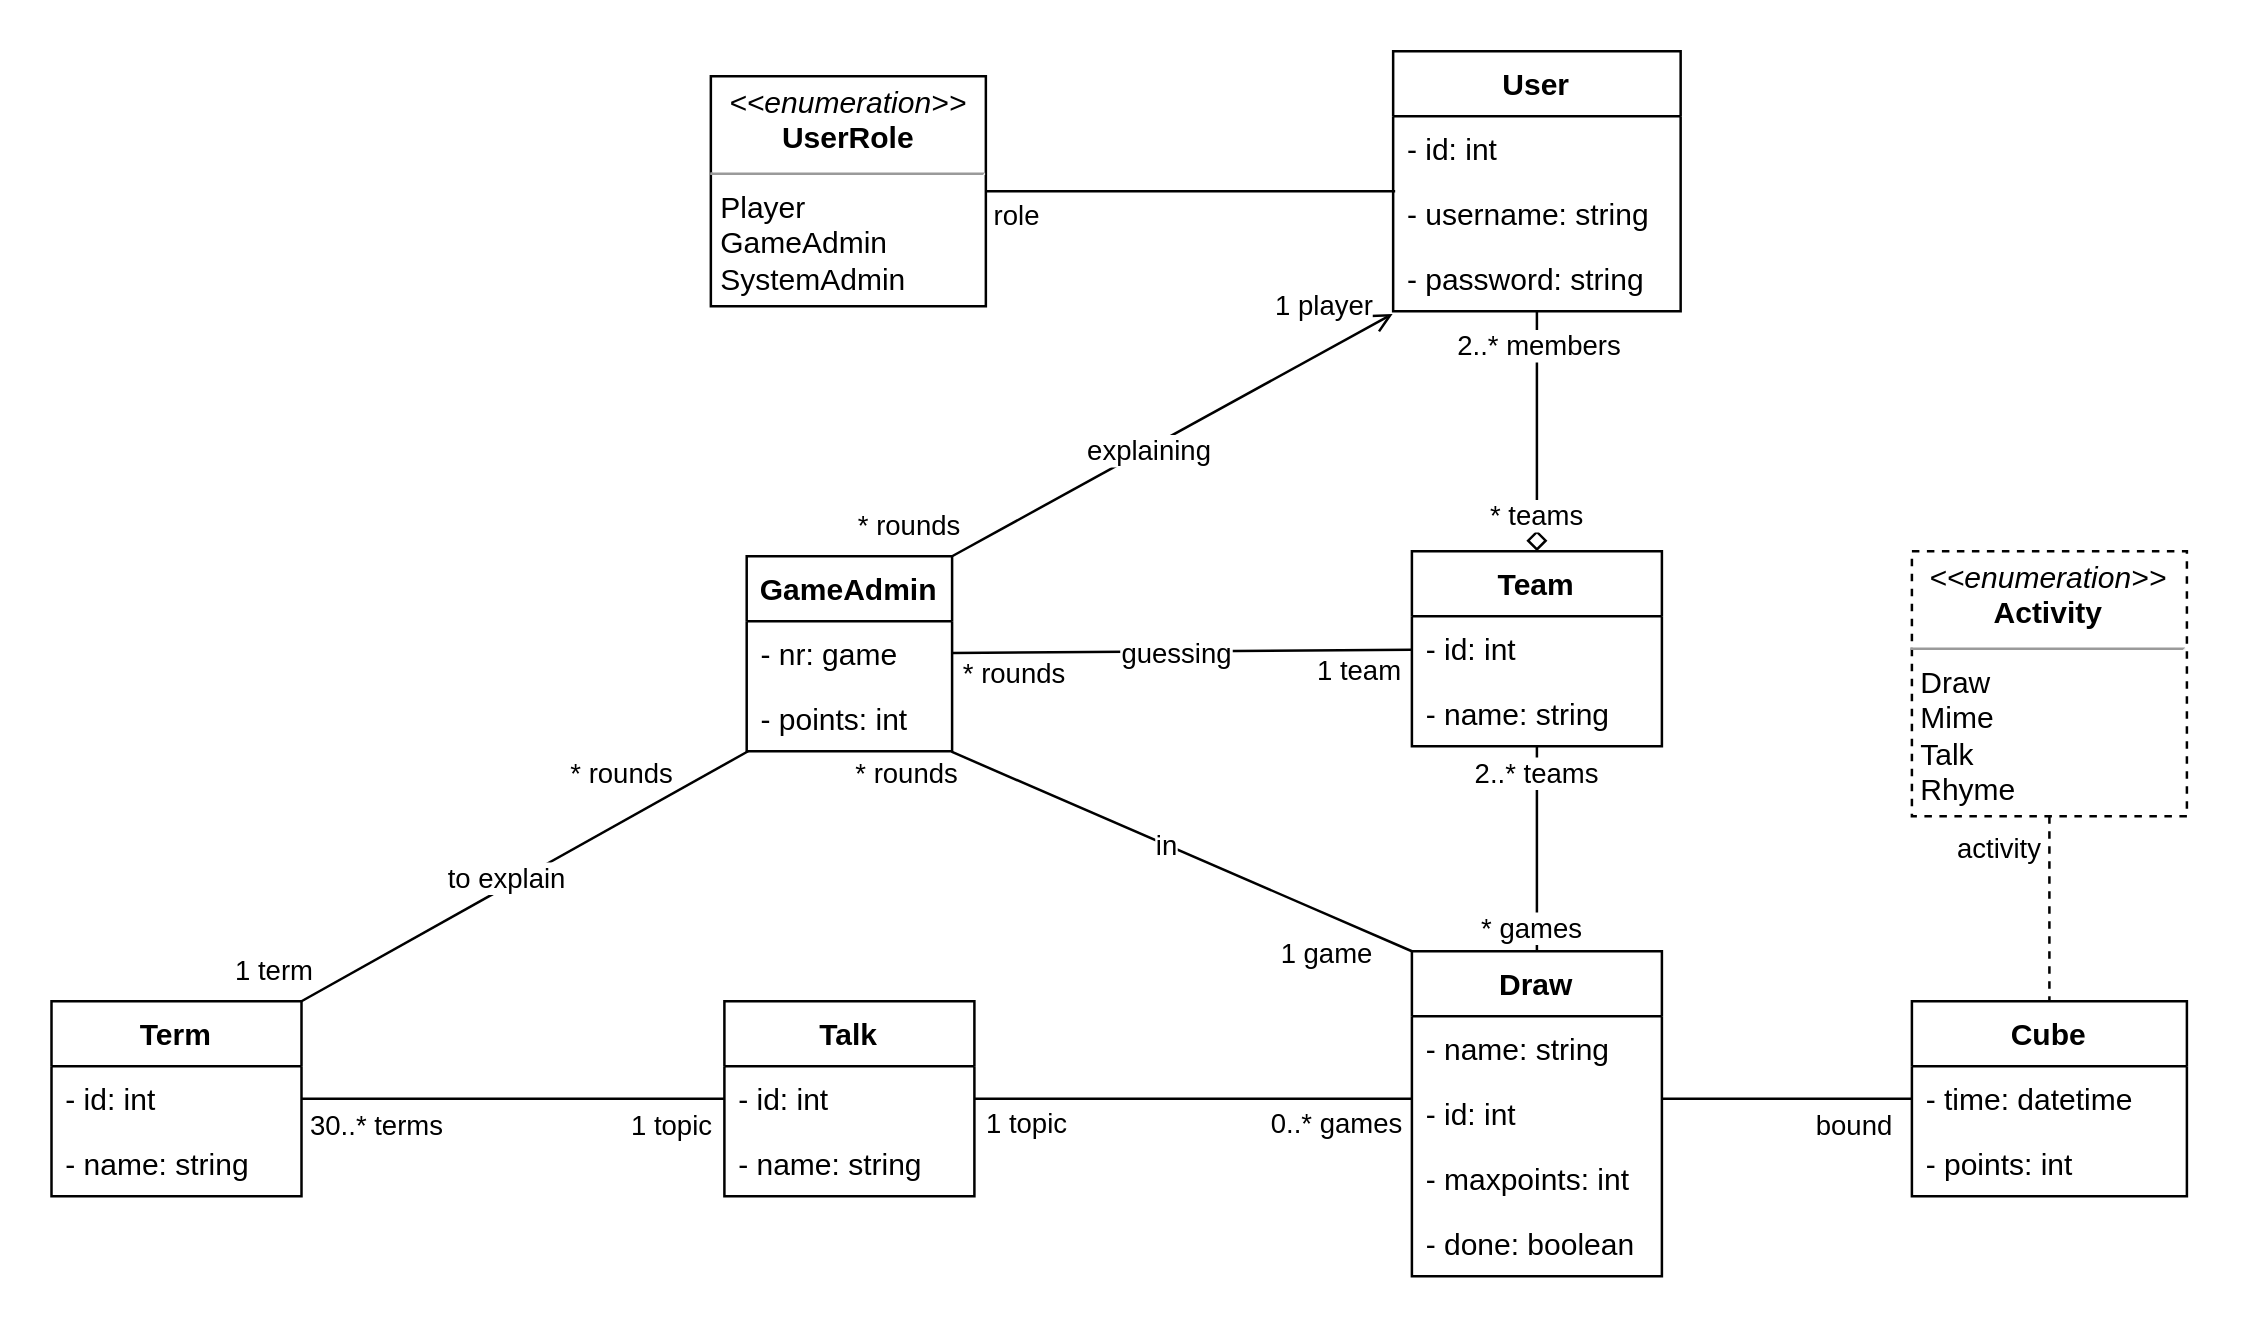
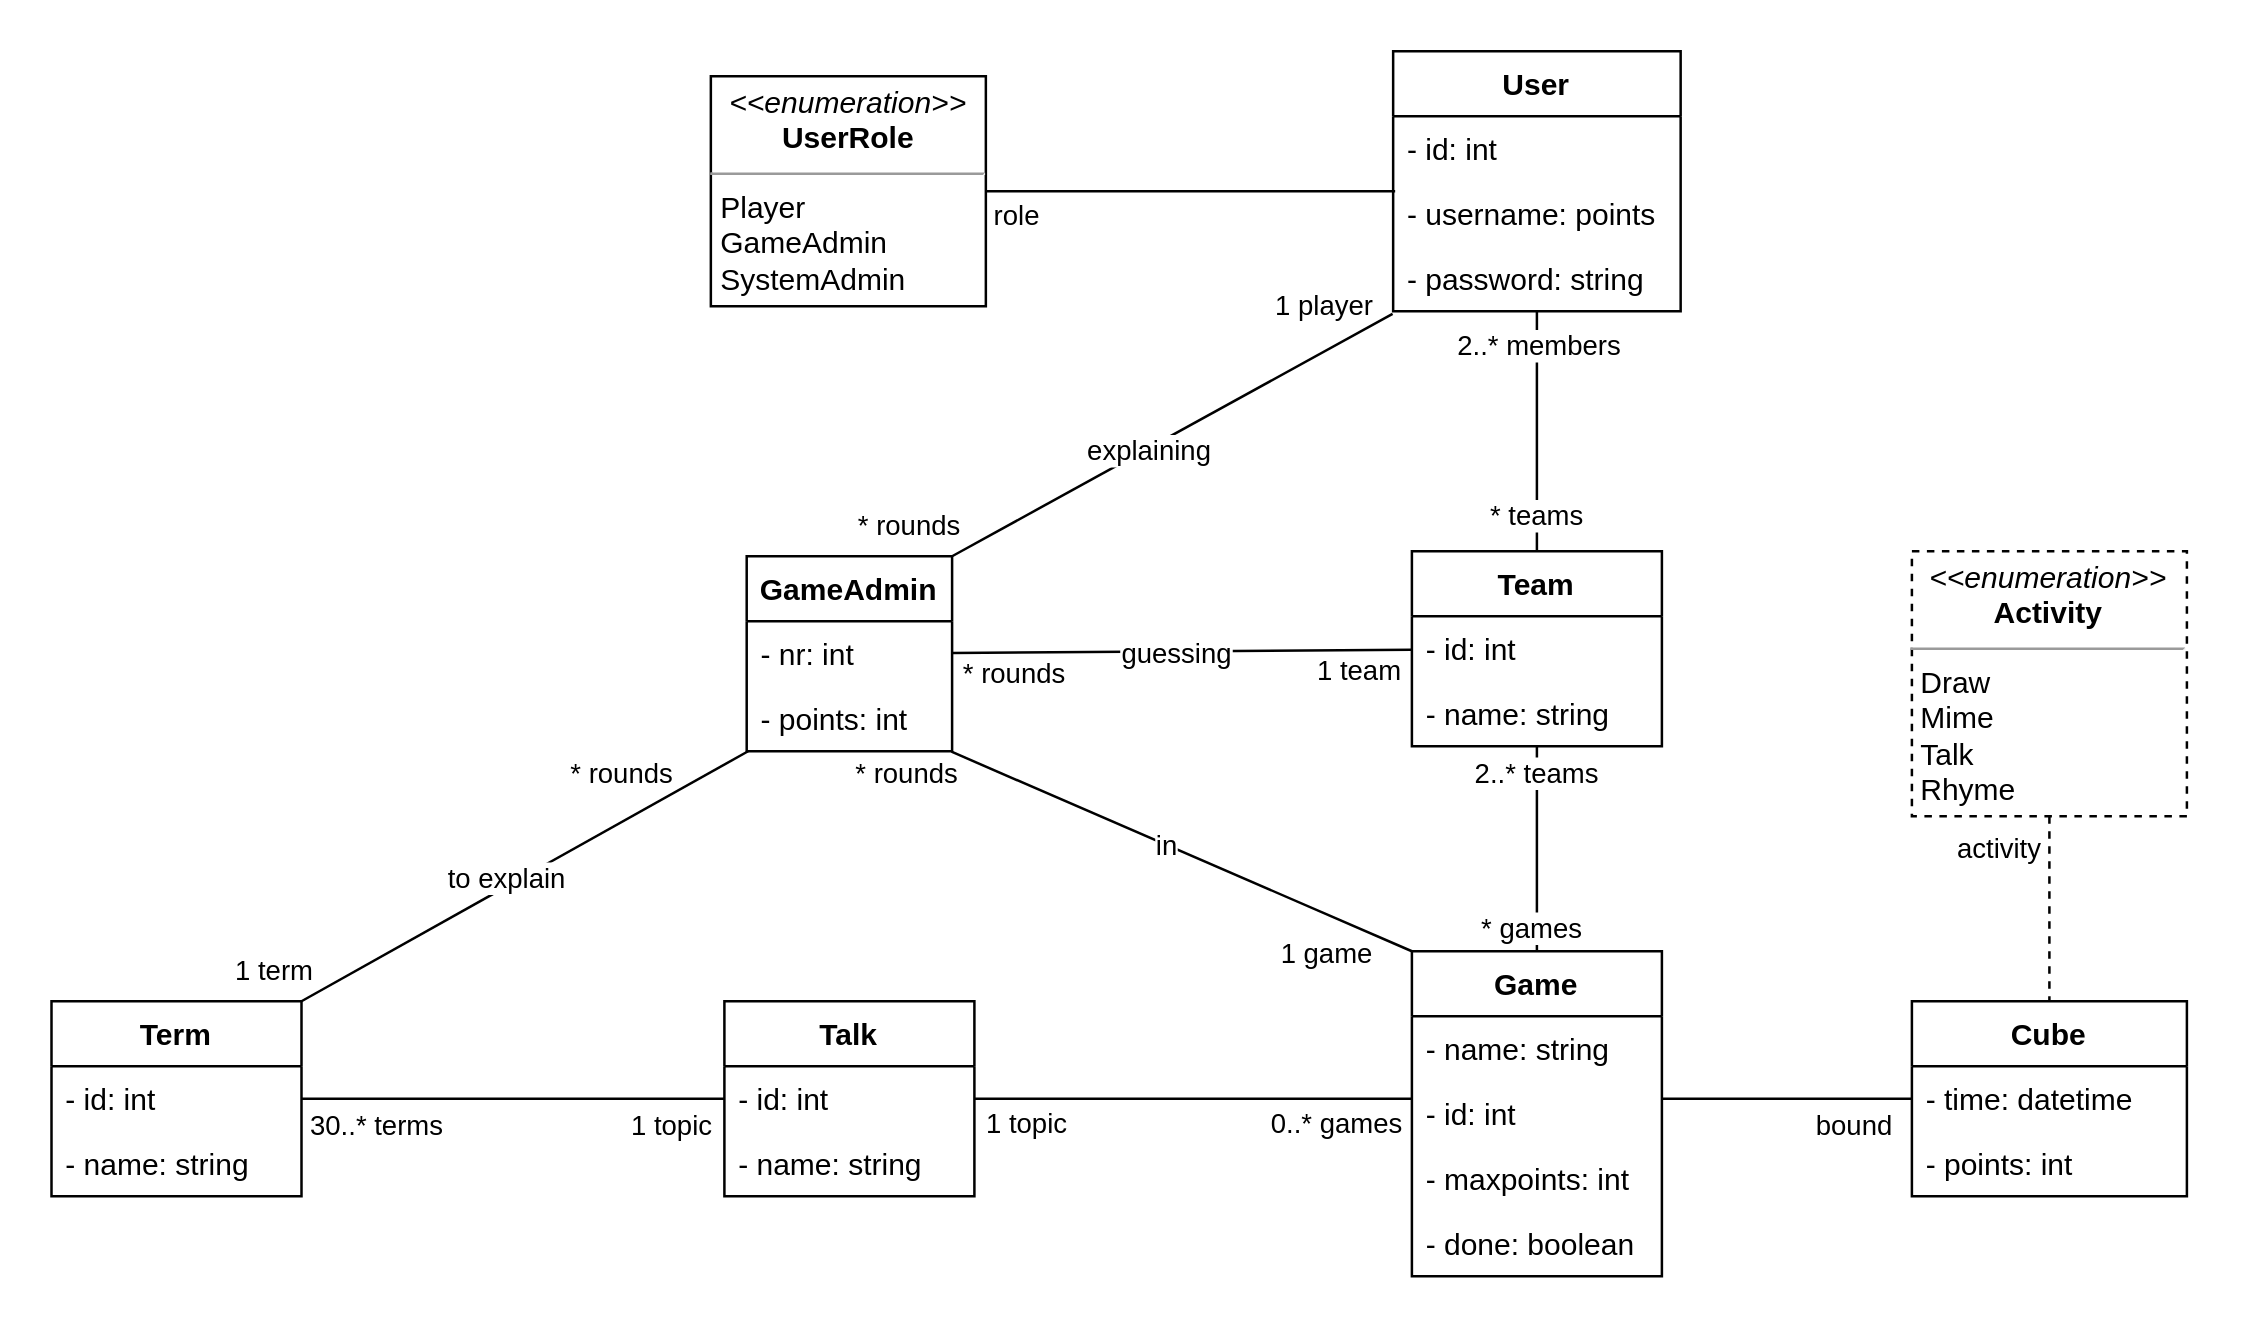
(1542, 215) -> (1542, 215)
(1385, 318) -> (1387, 317)
(1537, 531) -> (1537, 539)
(833, 655) -> (820, 655)
(1535, 985) -> (1535, 985)
